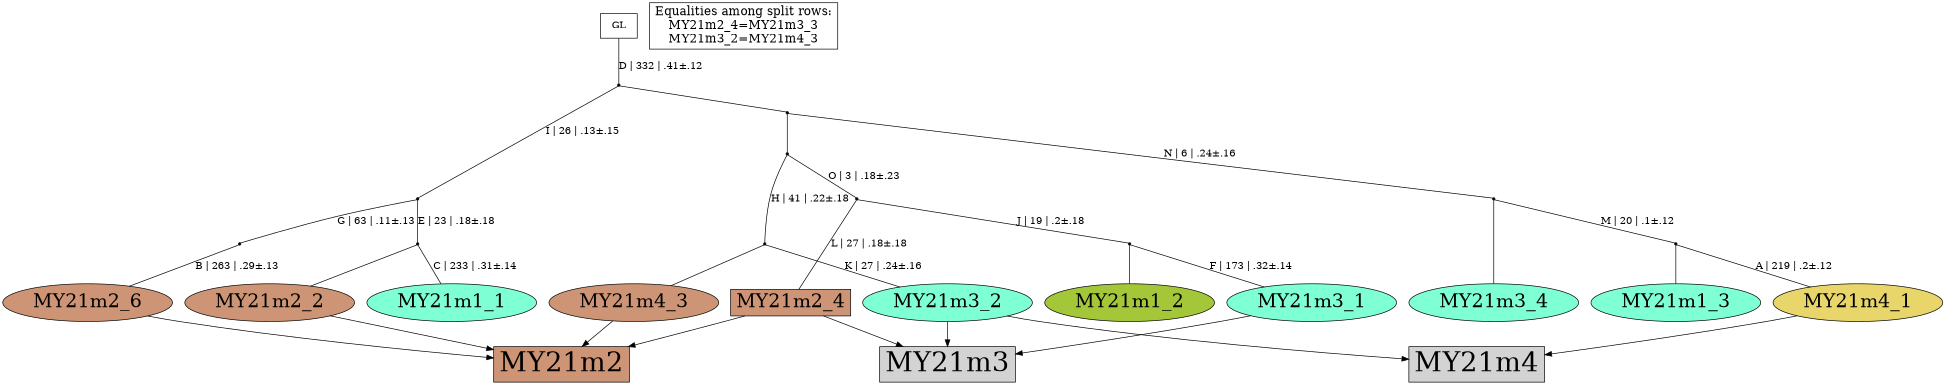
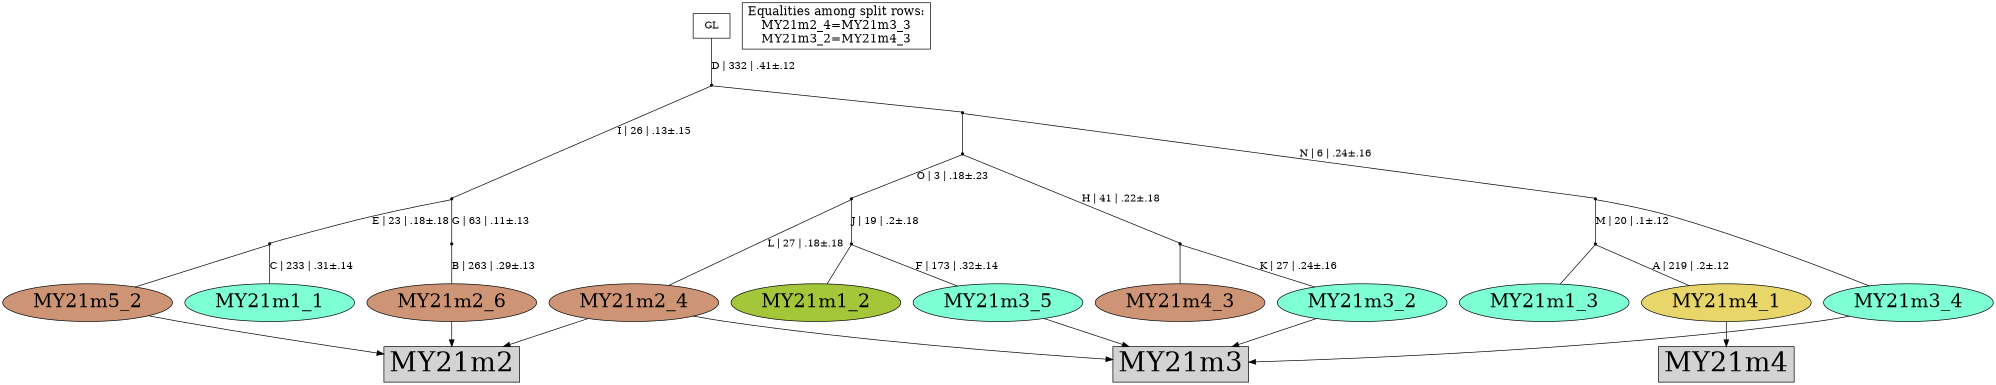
(270, 303) -> (88, 303)
(791, 303) -> (634, 303)
(1312, 303) -> (998, 303)
(600, 332) -> none
(1204, 342) -> none
none -> (1553, 347)
(562, 364) -> (452, 364)
